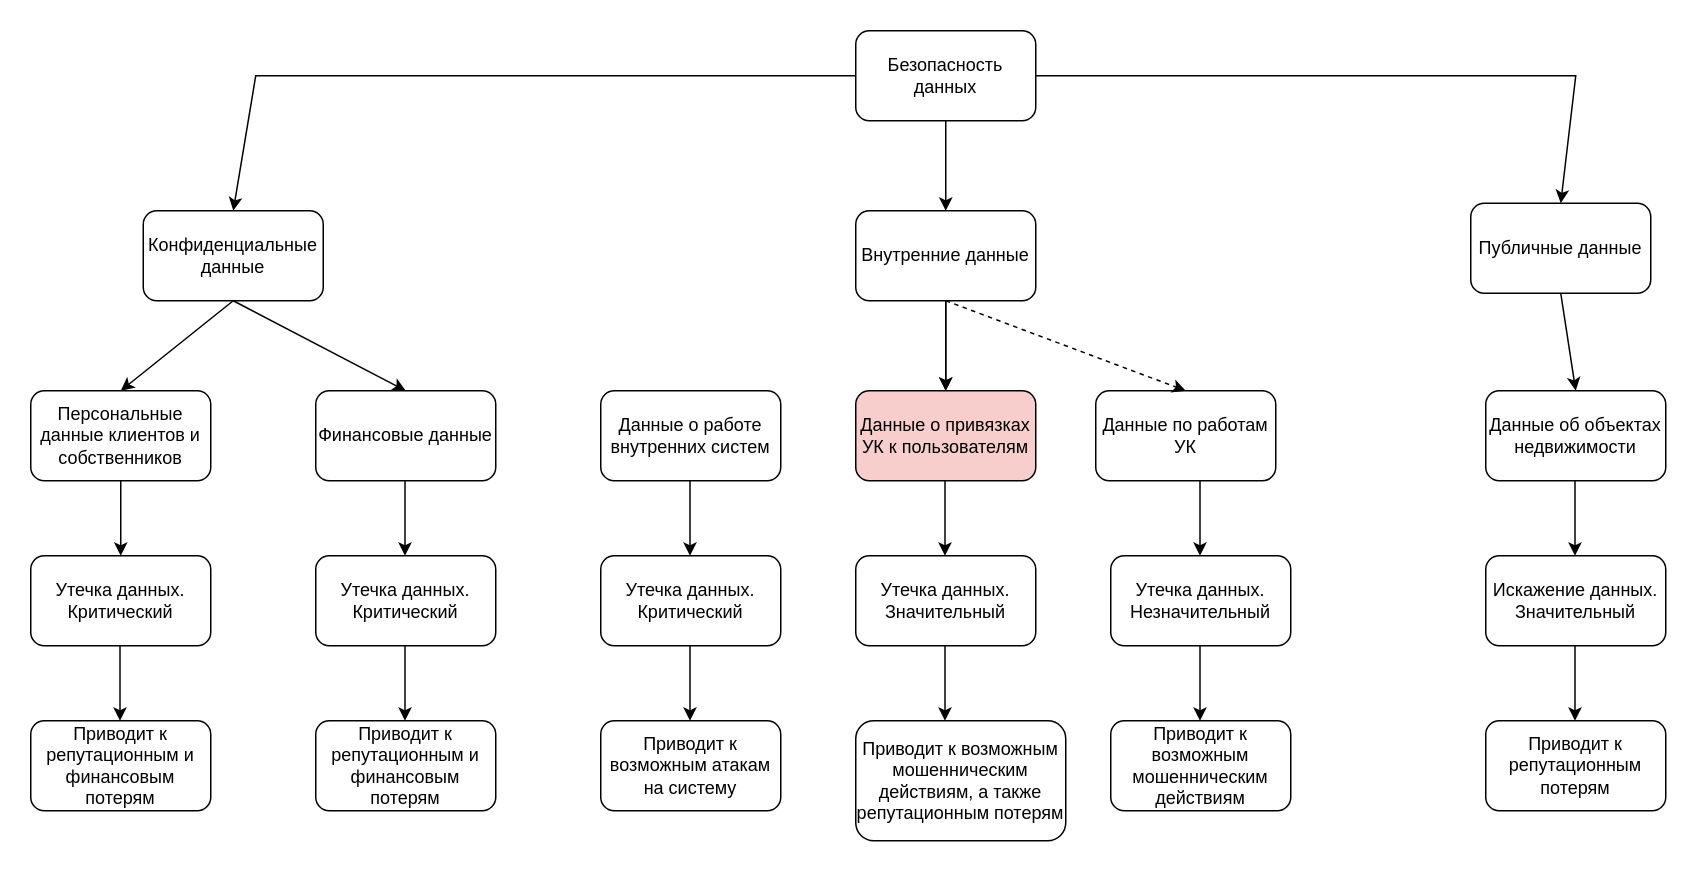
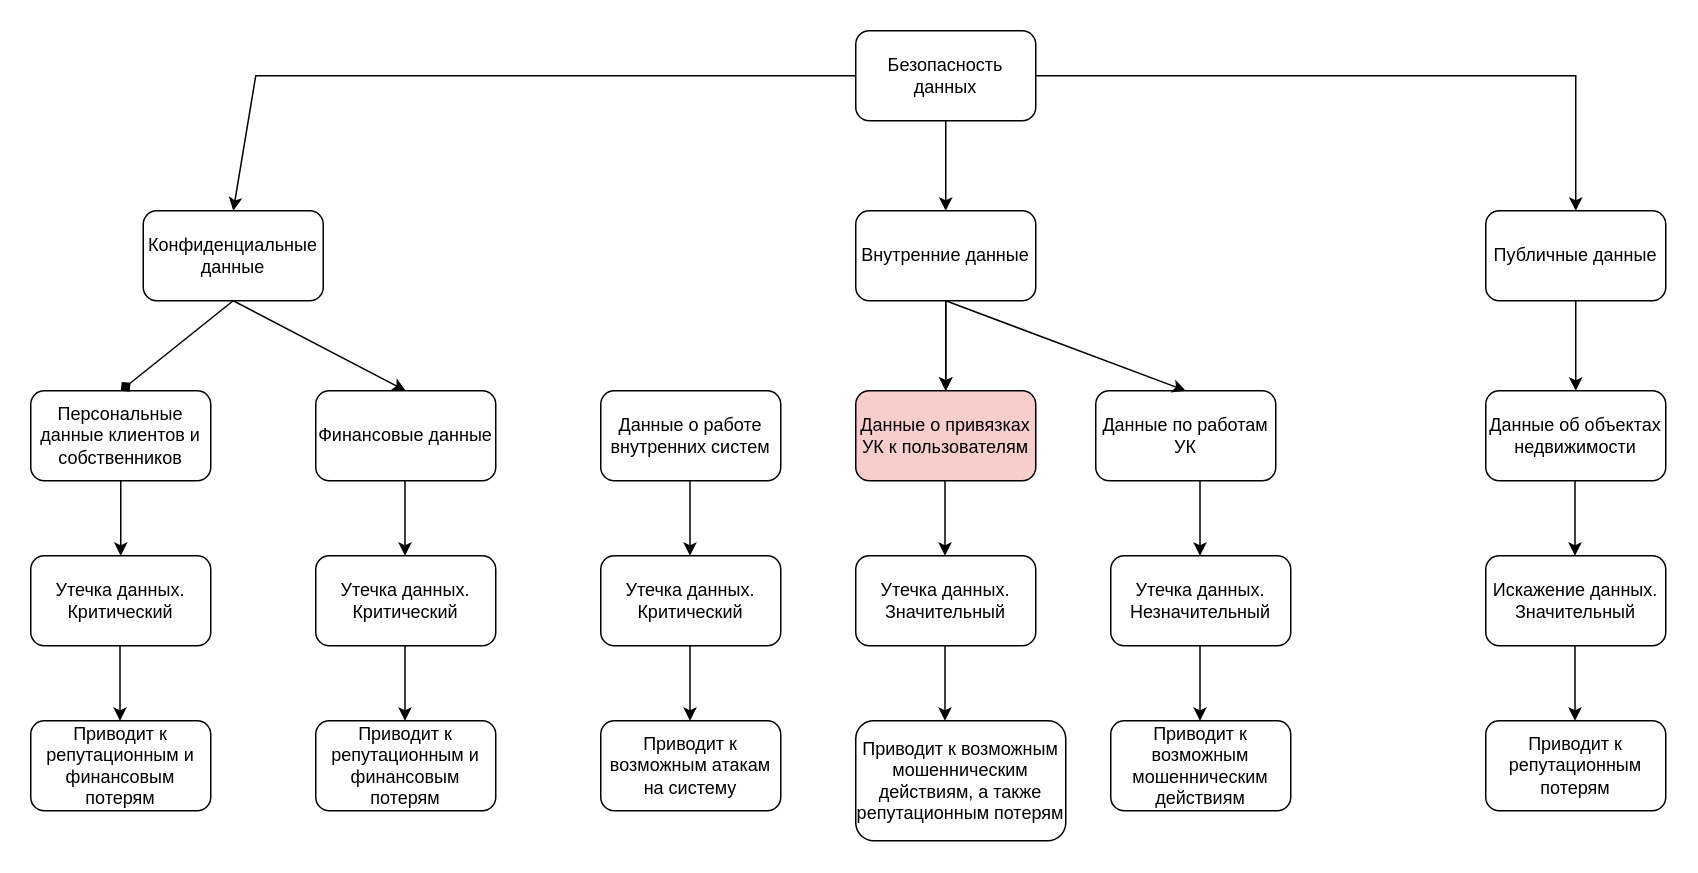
(1561, 248) -> (1576, 256)
(1060, 344) -> (1060, 344)
(130, 384) -> (131, 383)
